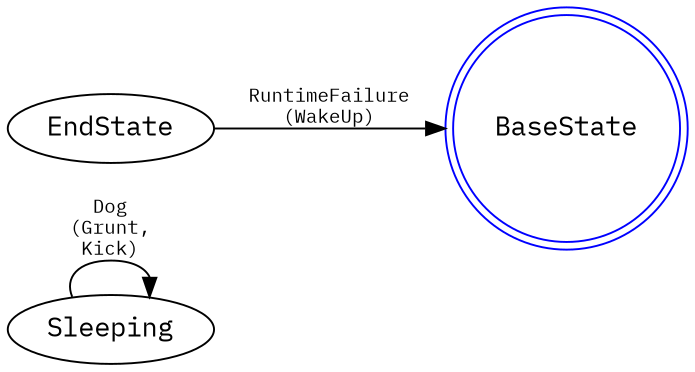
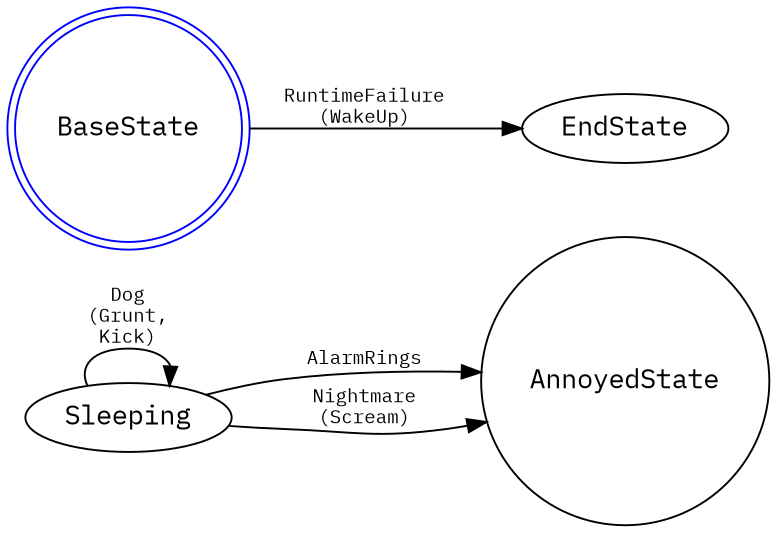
(320, 128) -> (376, 129)
none -> (625, 381)
